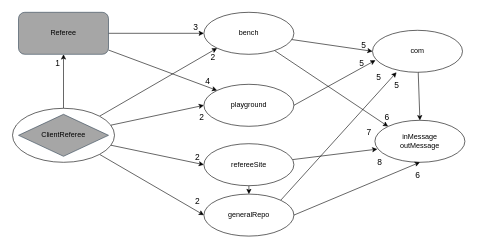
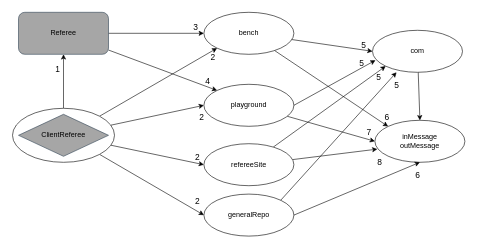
(57, 63) -> (57, 69)
none -> (329, 128)
(249, 188) -> (328, 108)
